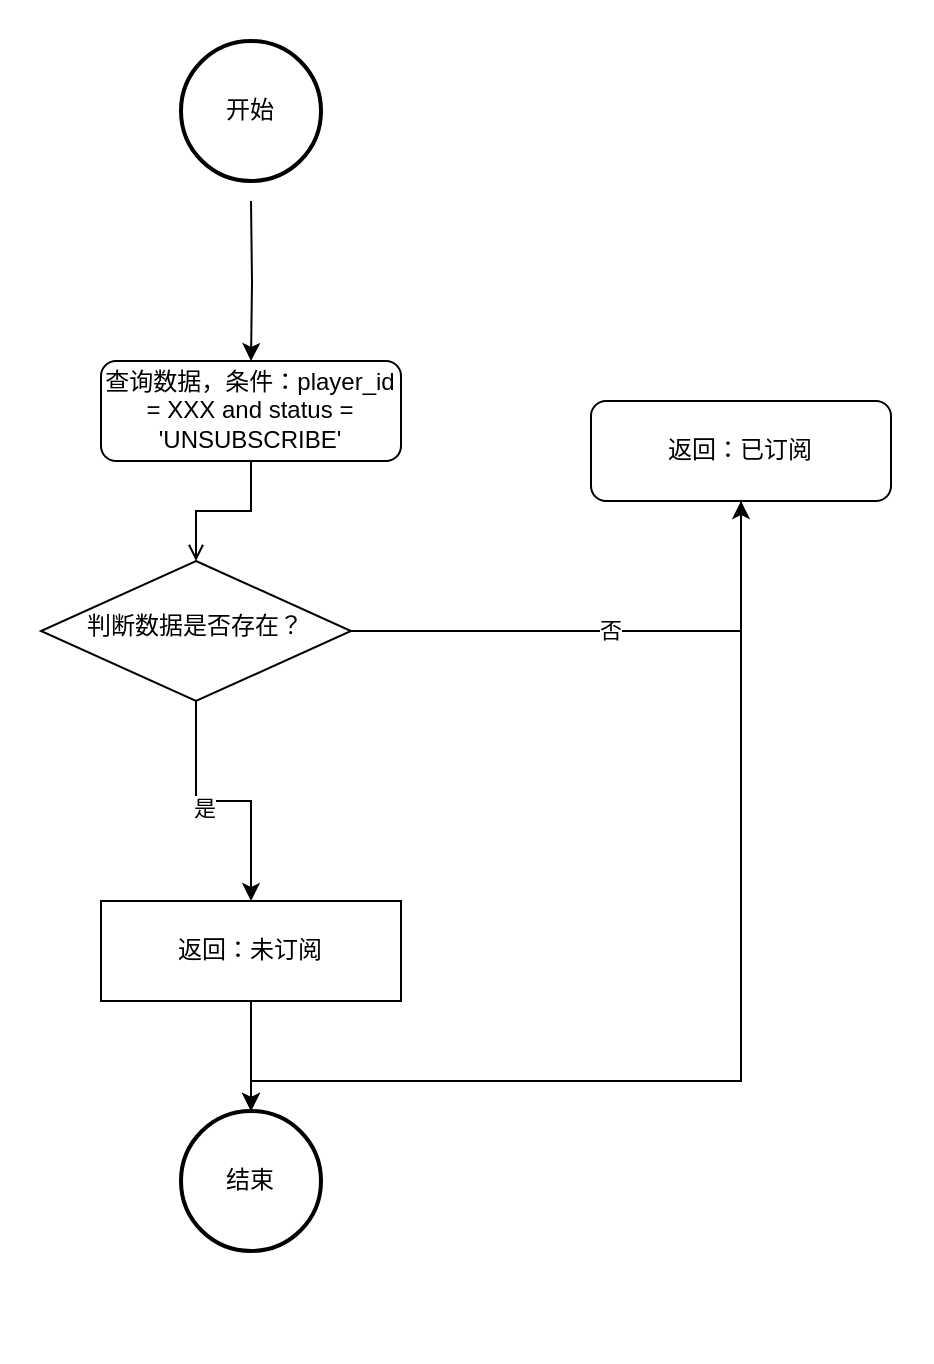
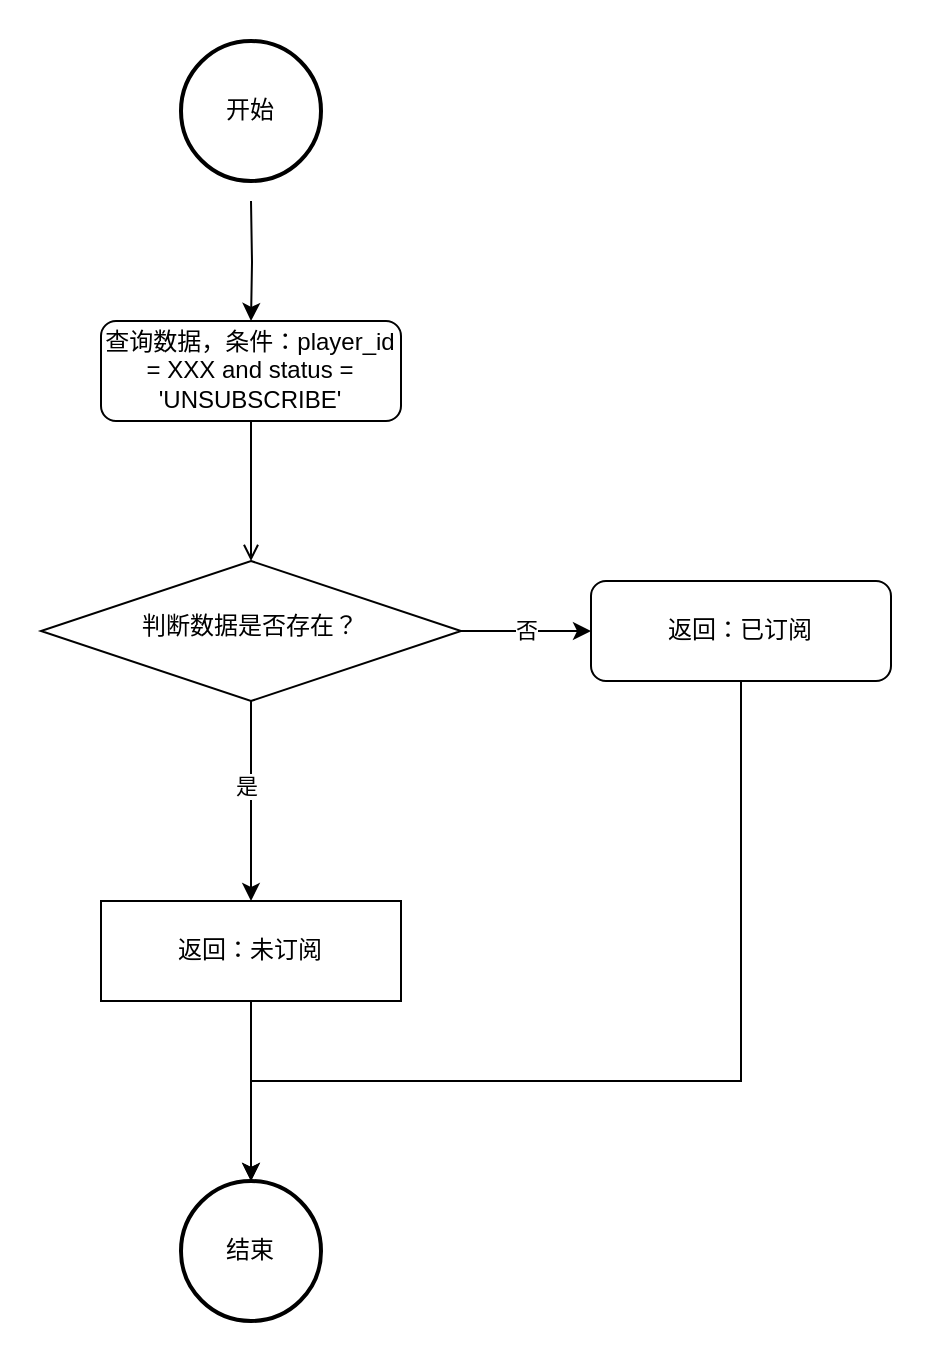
(251, 411) -> (251, 371)
(741, 451) -> (741, 631)
(196, 631) -> (251, 631)
(251, 1181) -> (251, 1251)
